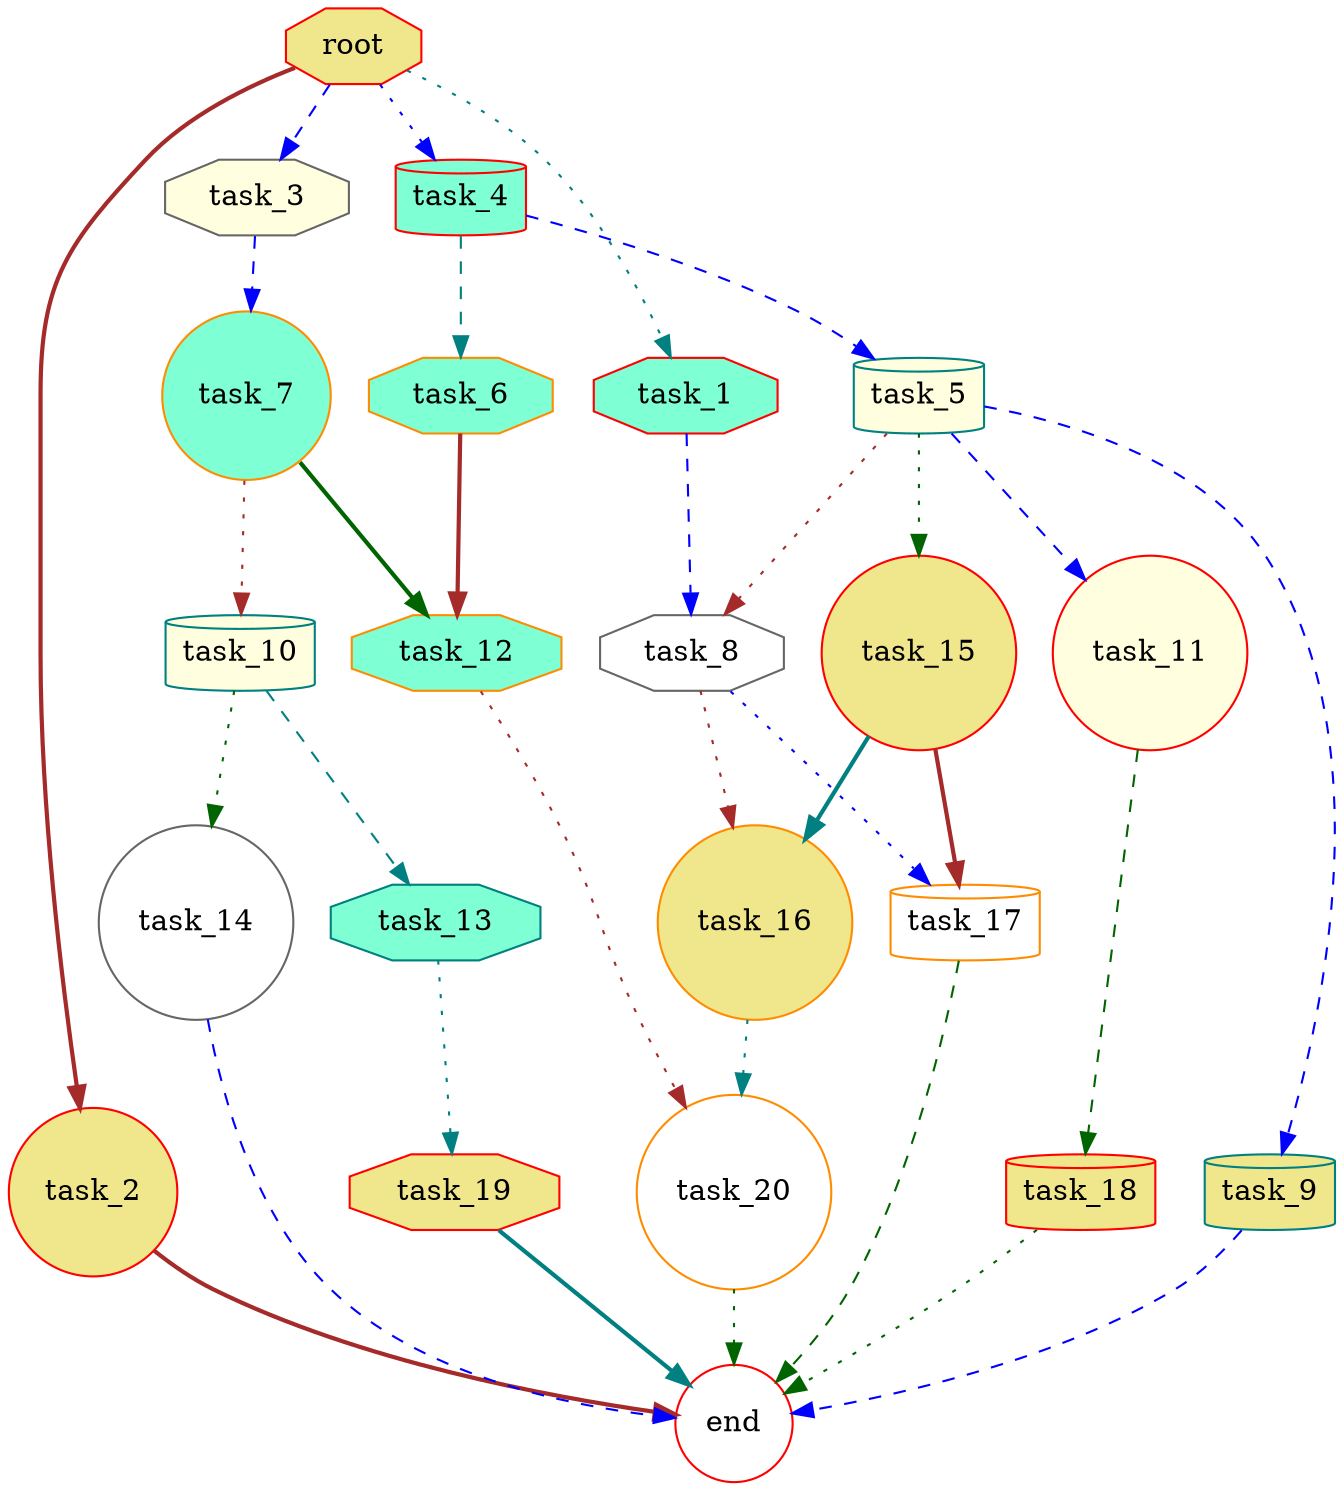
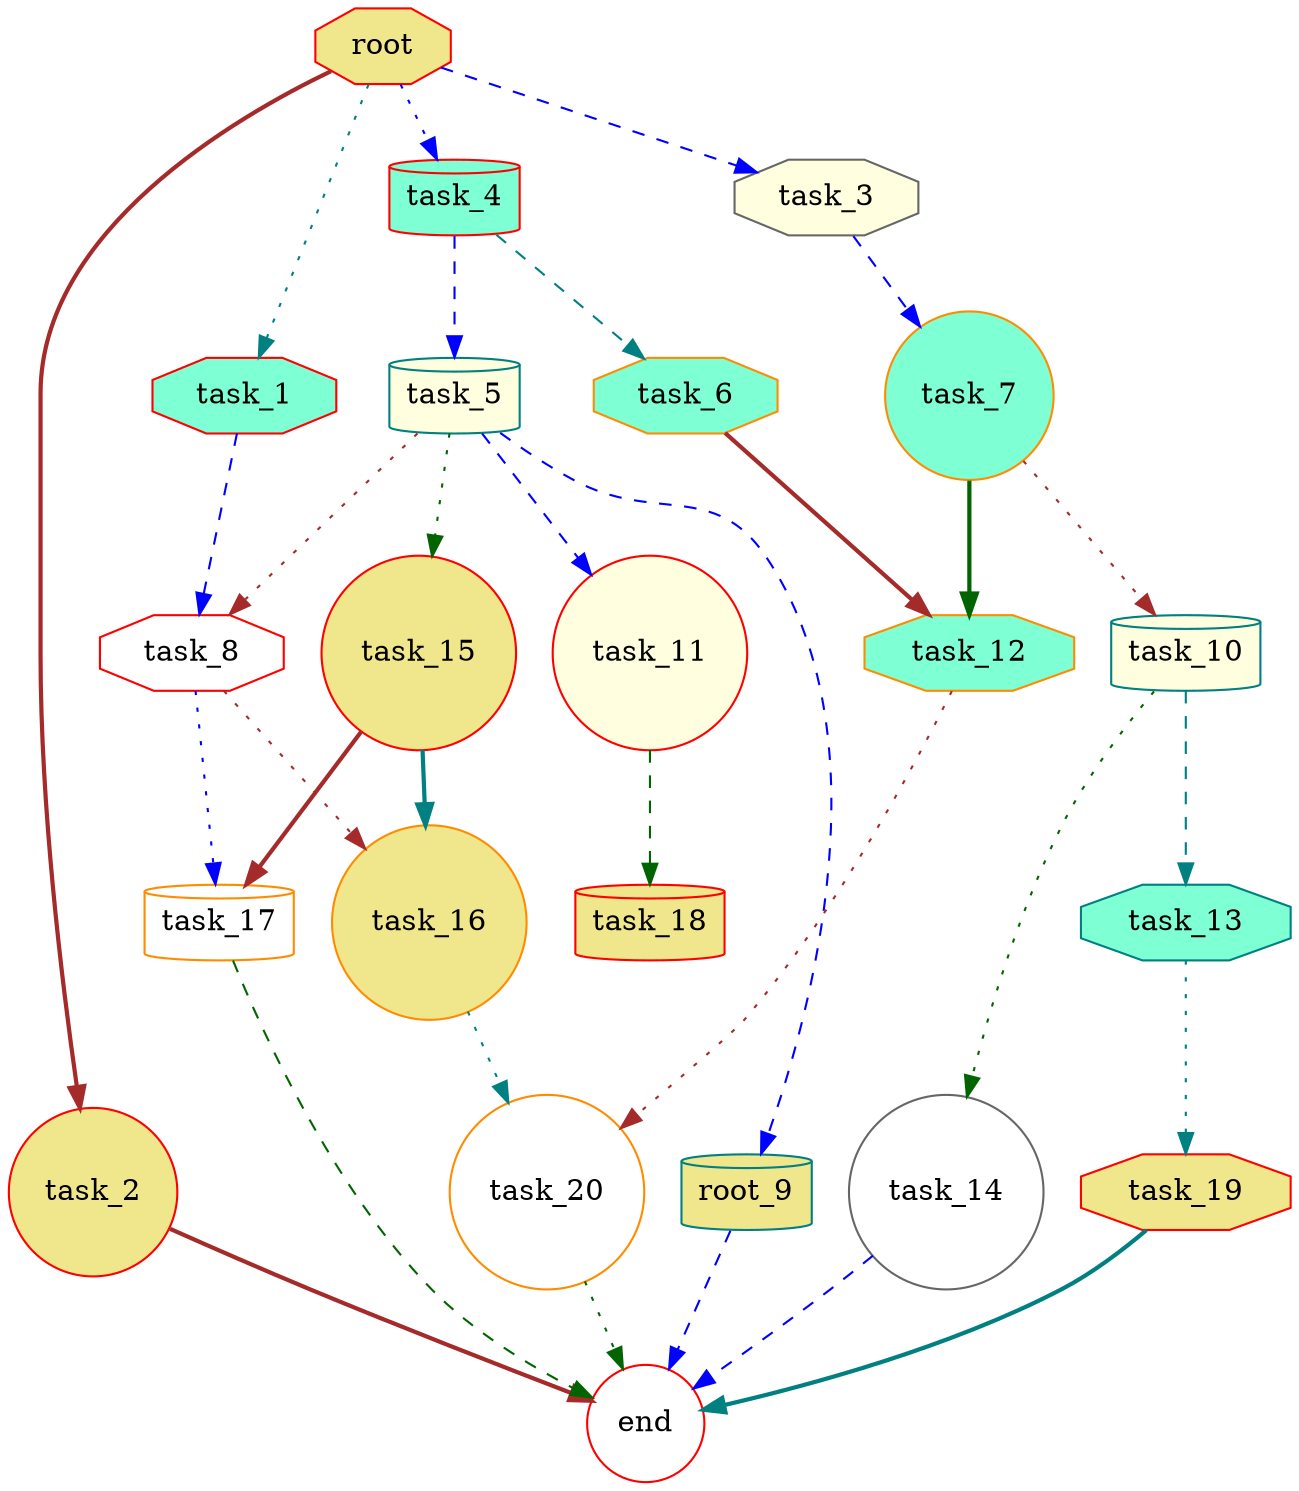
(692, 653) -> (192, 653)
(1270, 1192) -> (747, 1192)
(923, 1311) -> none
